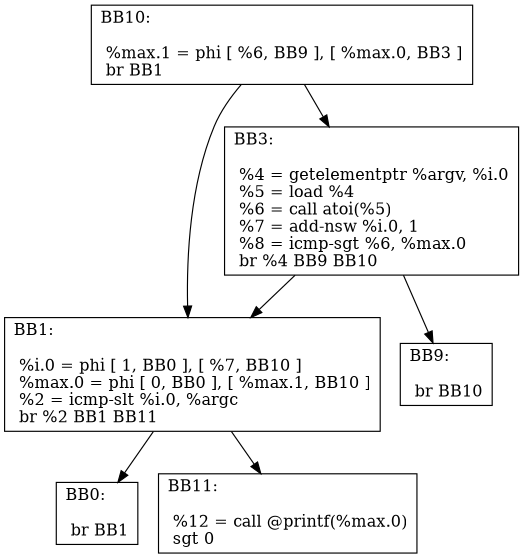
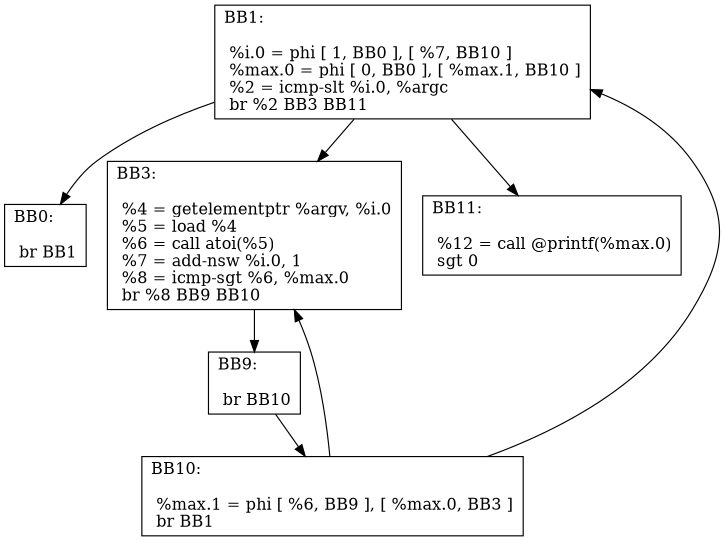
(306, 261) -> (189, 296)
(277, 292) -> (340, 136)
(86, 418) -> (296, 105)
none -> (287, 430)
